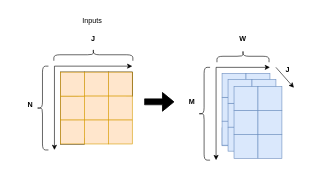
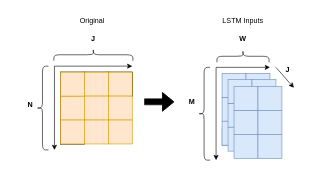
(93, 21) -> (93, 21)
none -> (243, 21)
